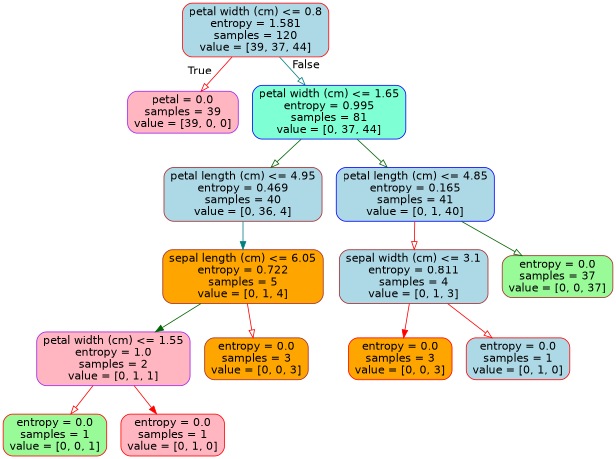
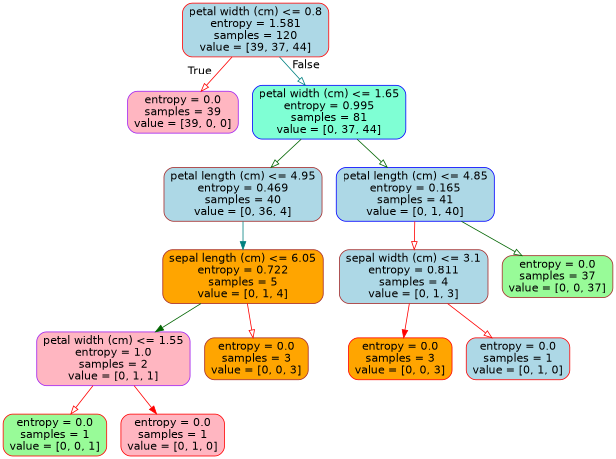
(183, 112) -> (183, 112)
